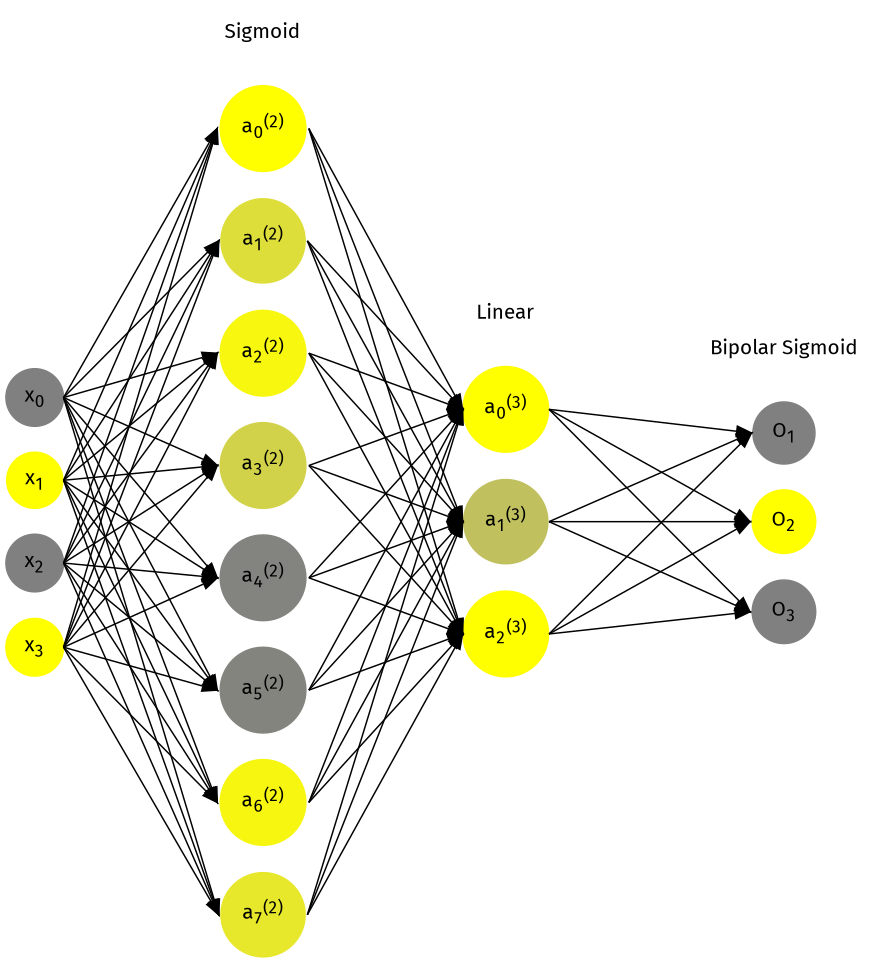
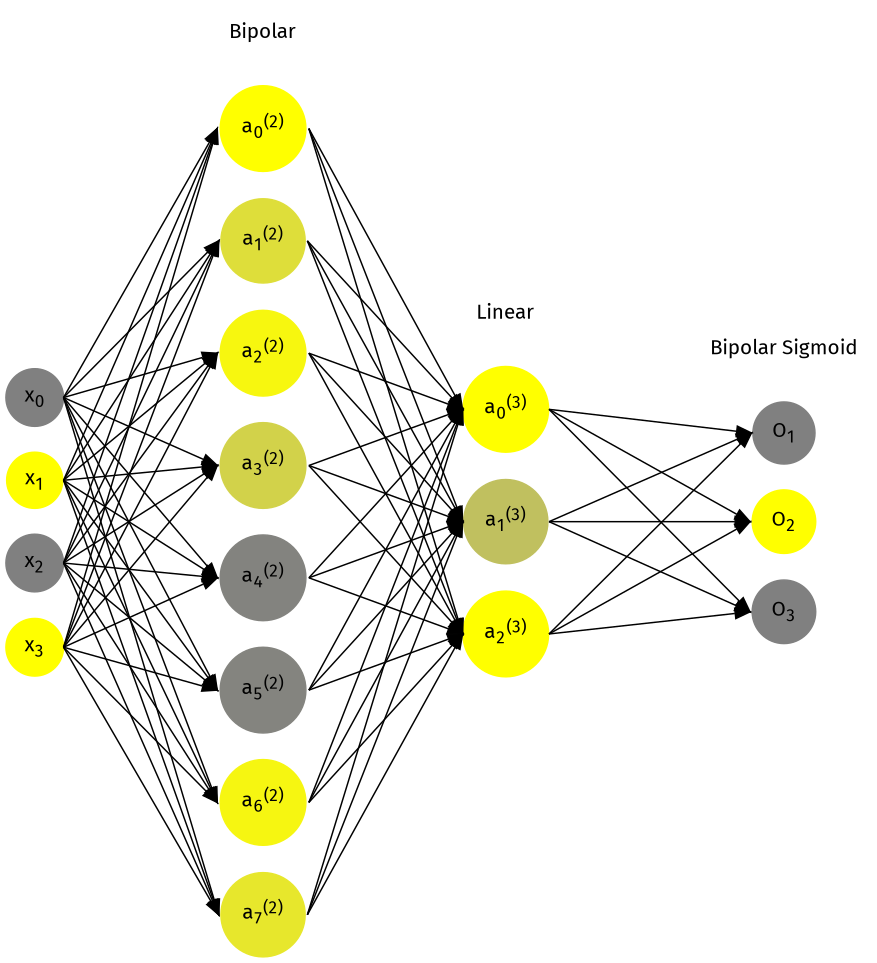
(263, 33) -> (263, 33)
